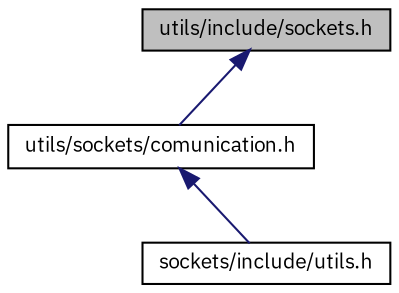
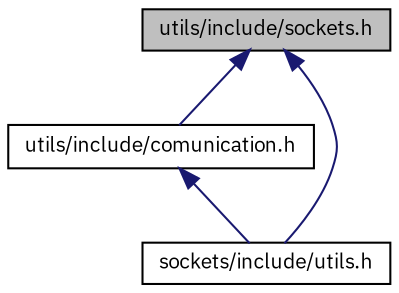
(161, 147) -> (161, 147)
none -> (336, 157)
